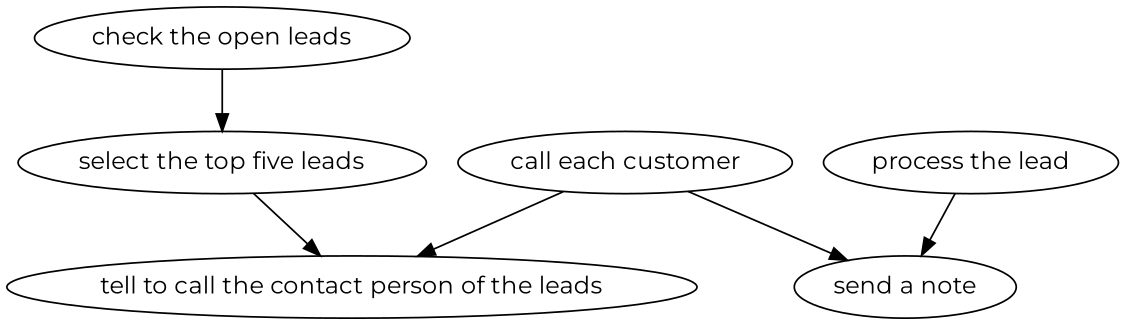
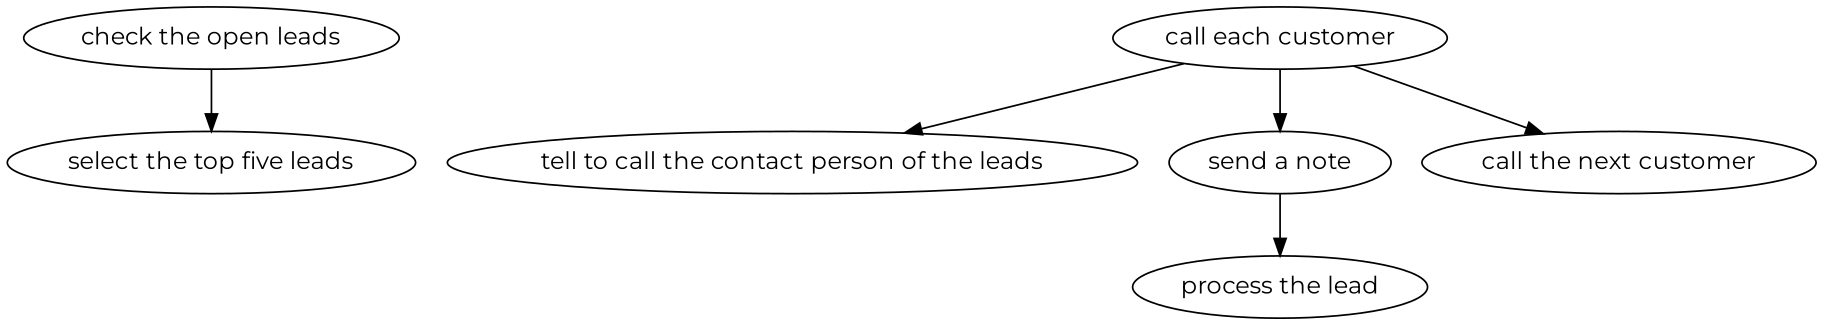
none -> (1619, 163)
(942, 217) -> (1280, 216)
(281, 219) -> none
